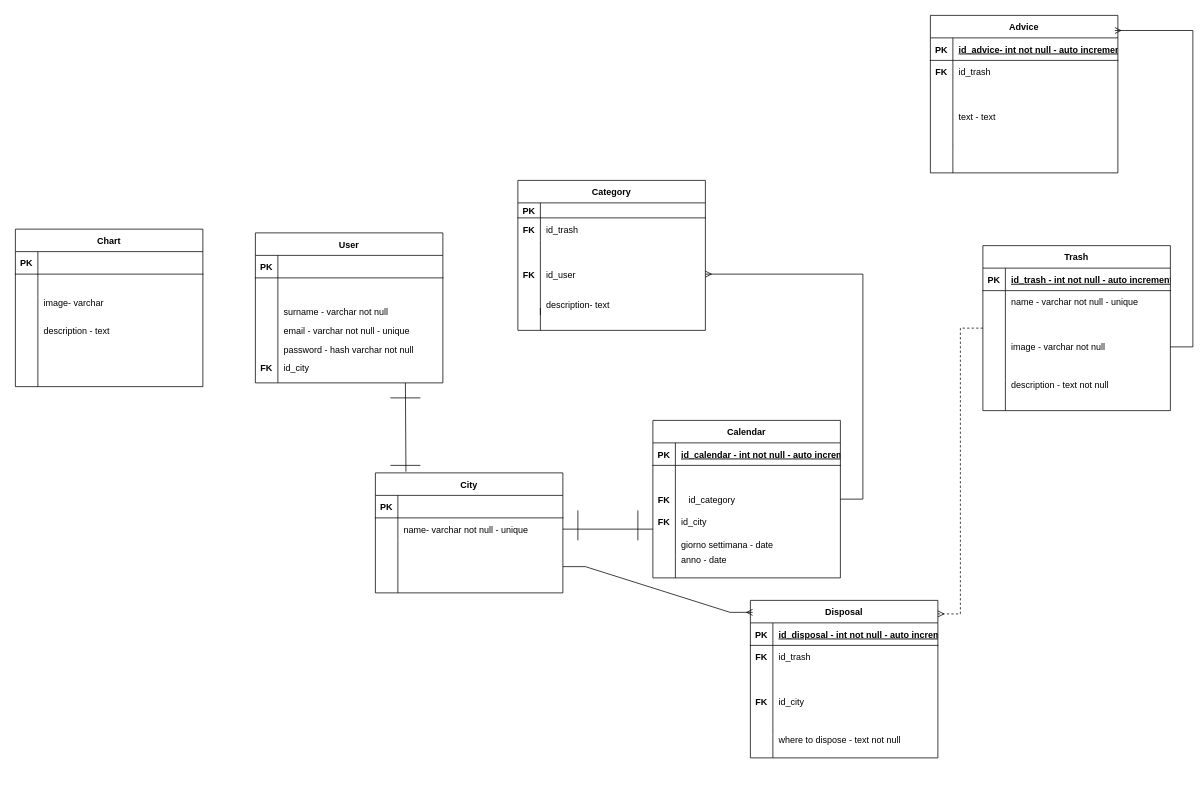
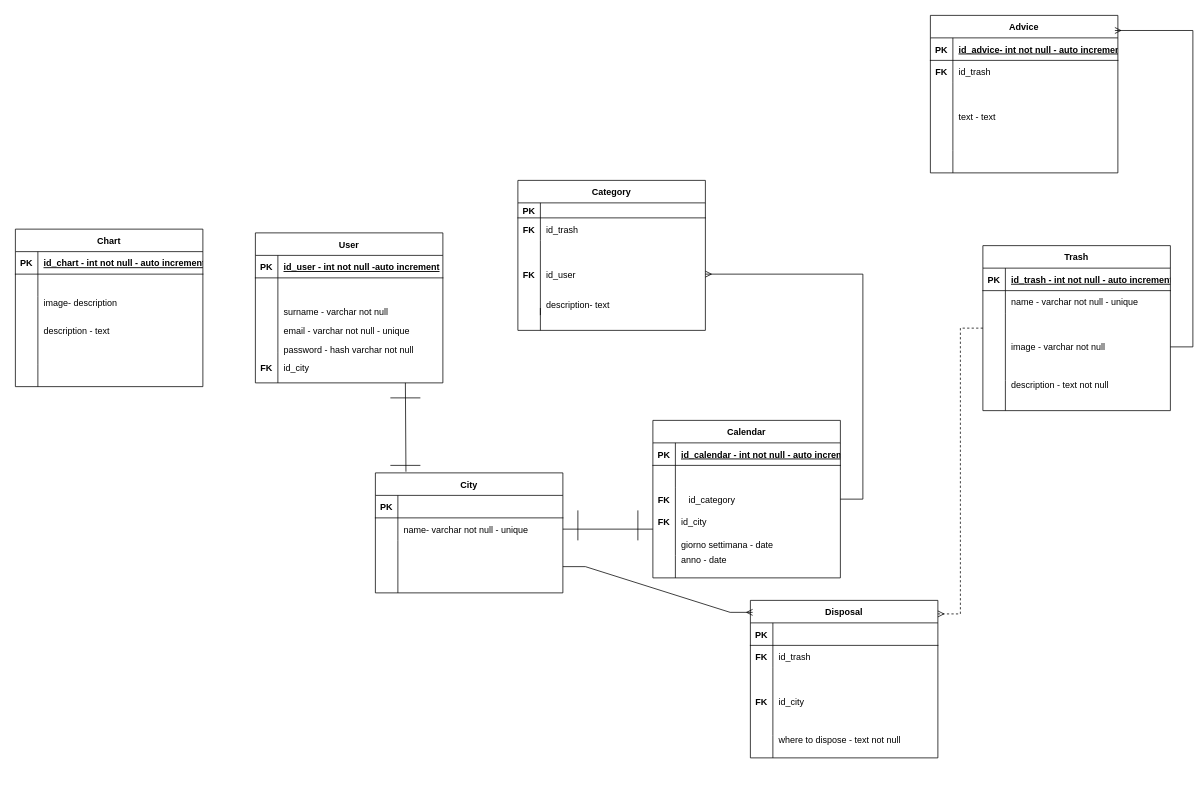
none -> (120, 263)
none -> (360, 267)
(76, 303) -> (84, 303)
(855, 634) -> none
